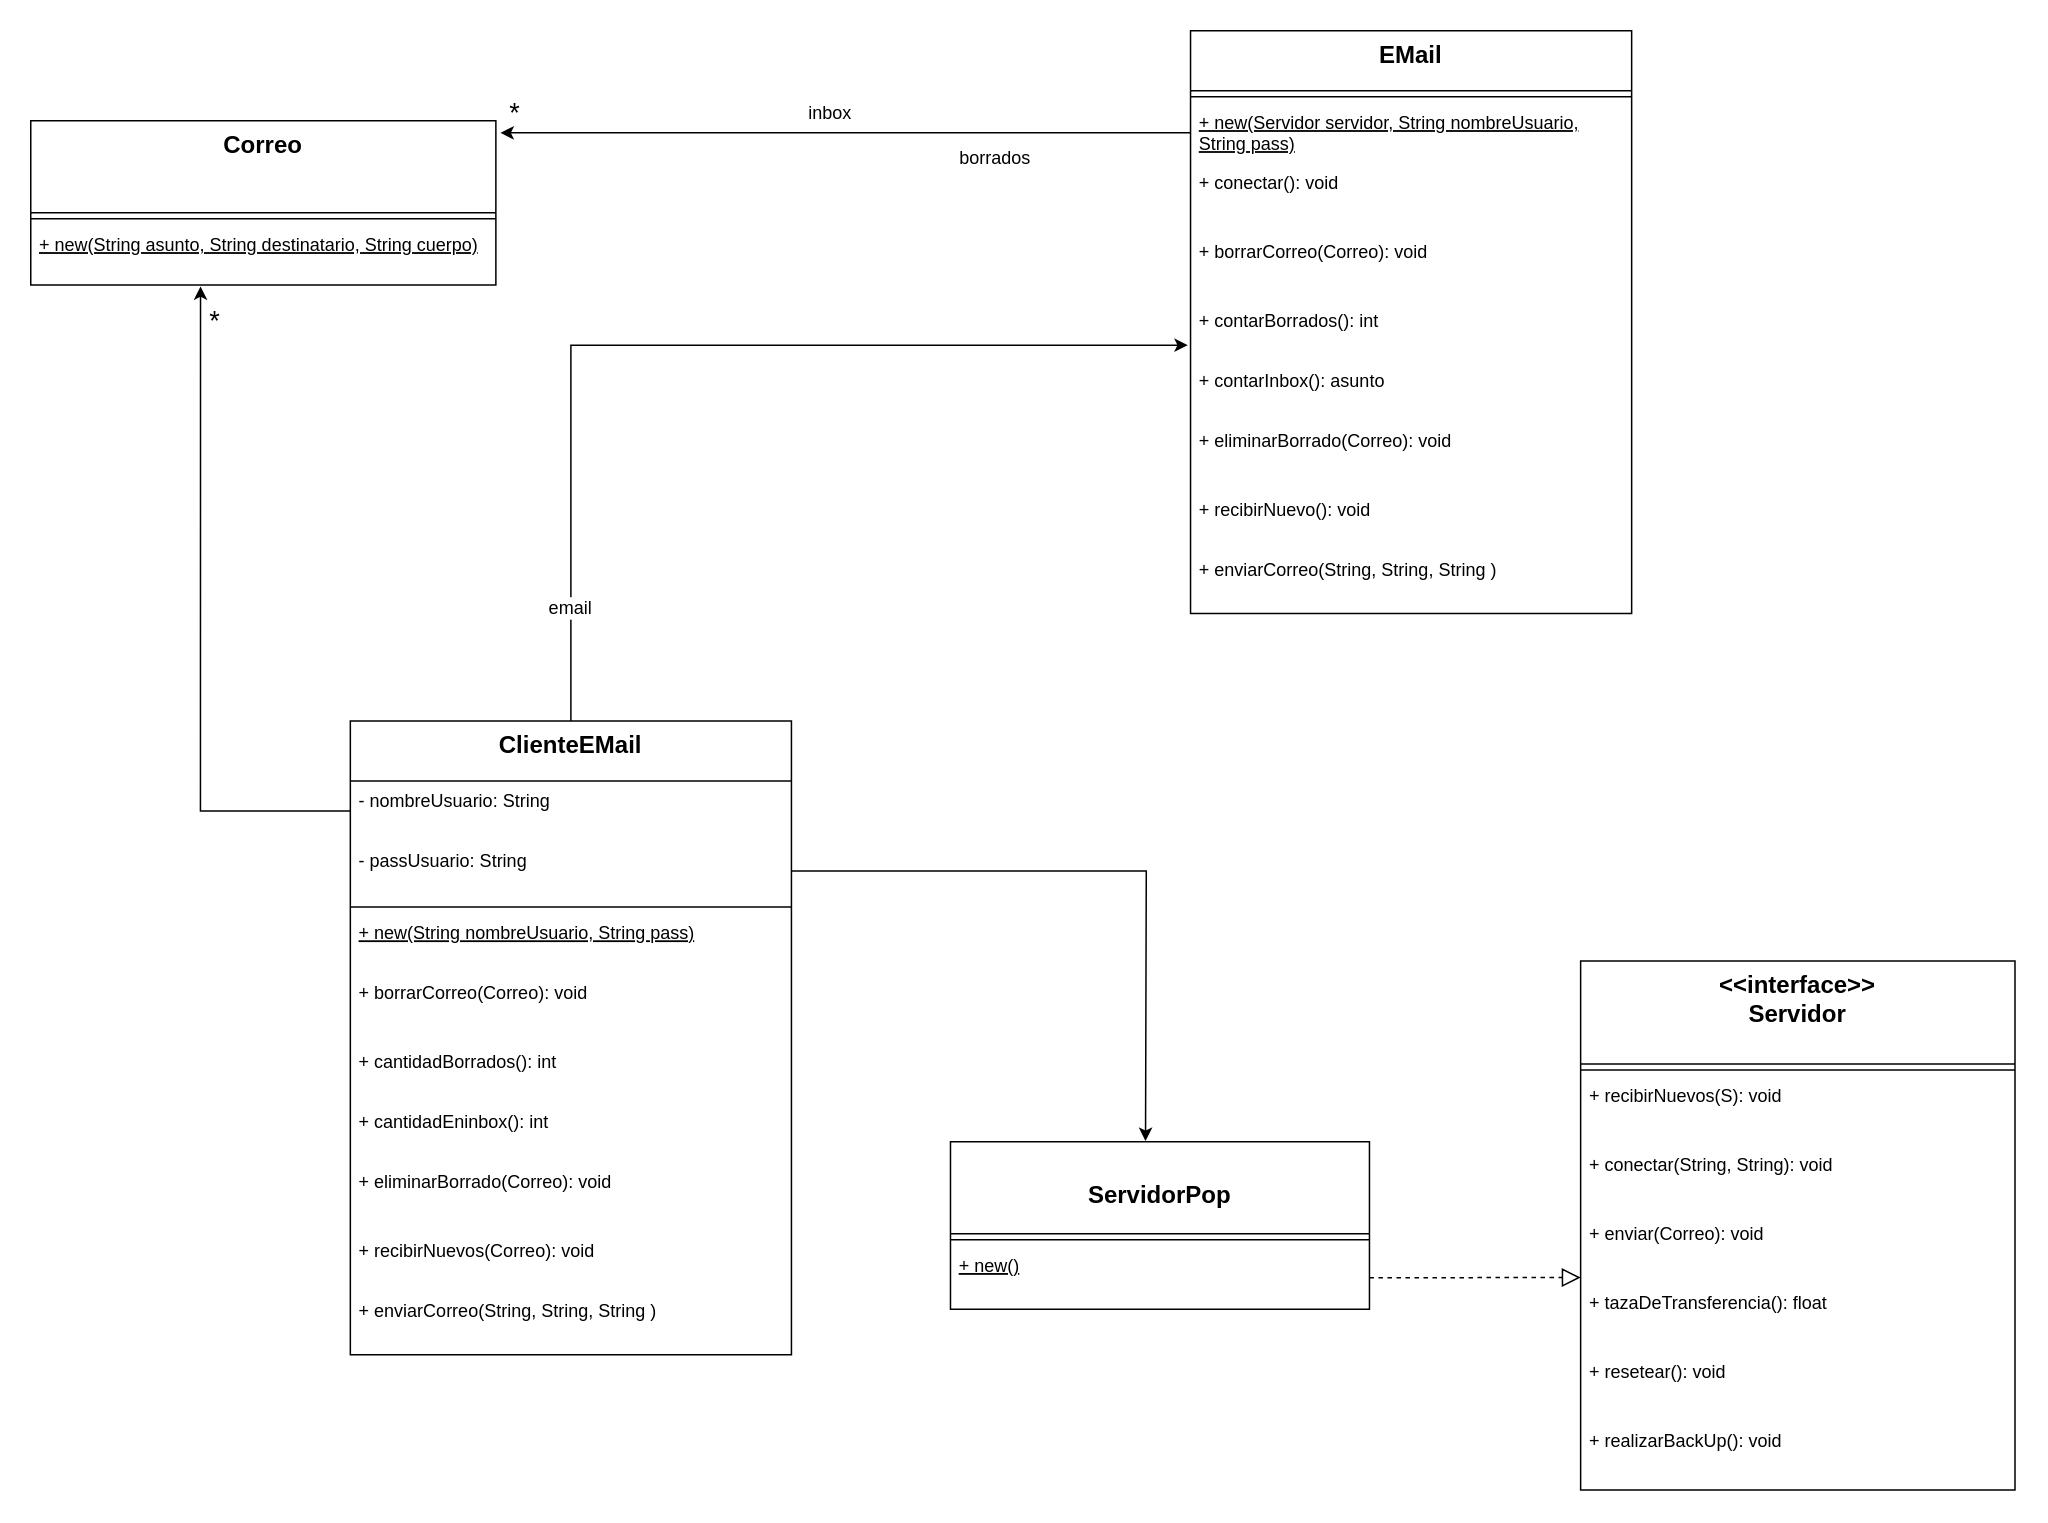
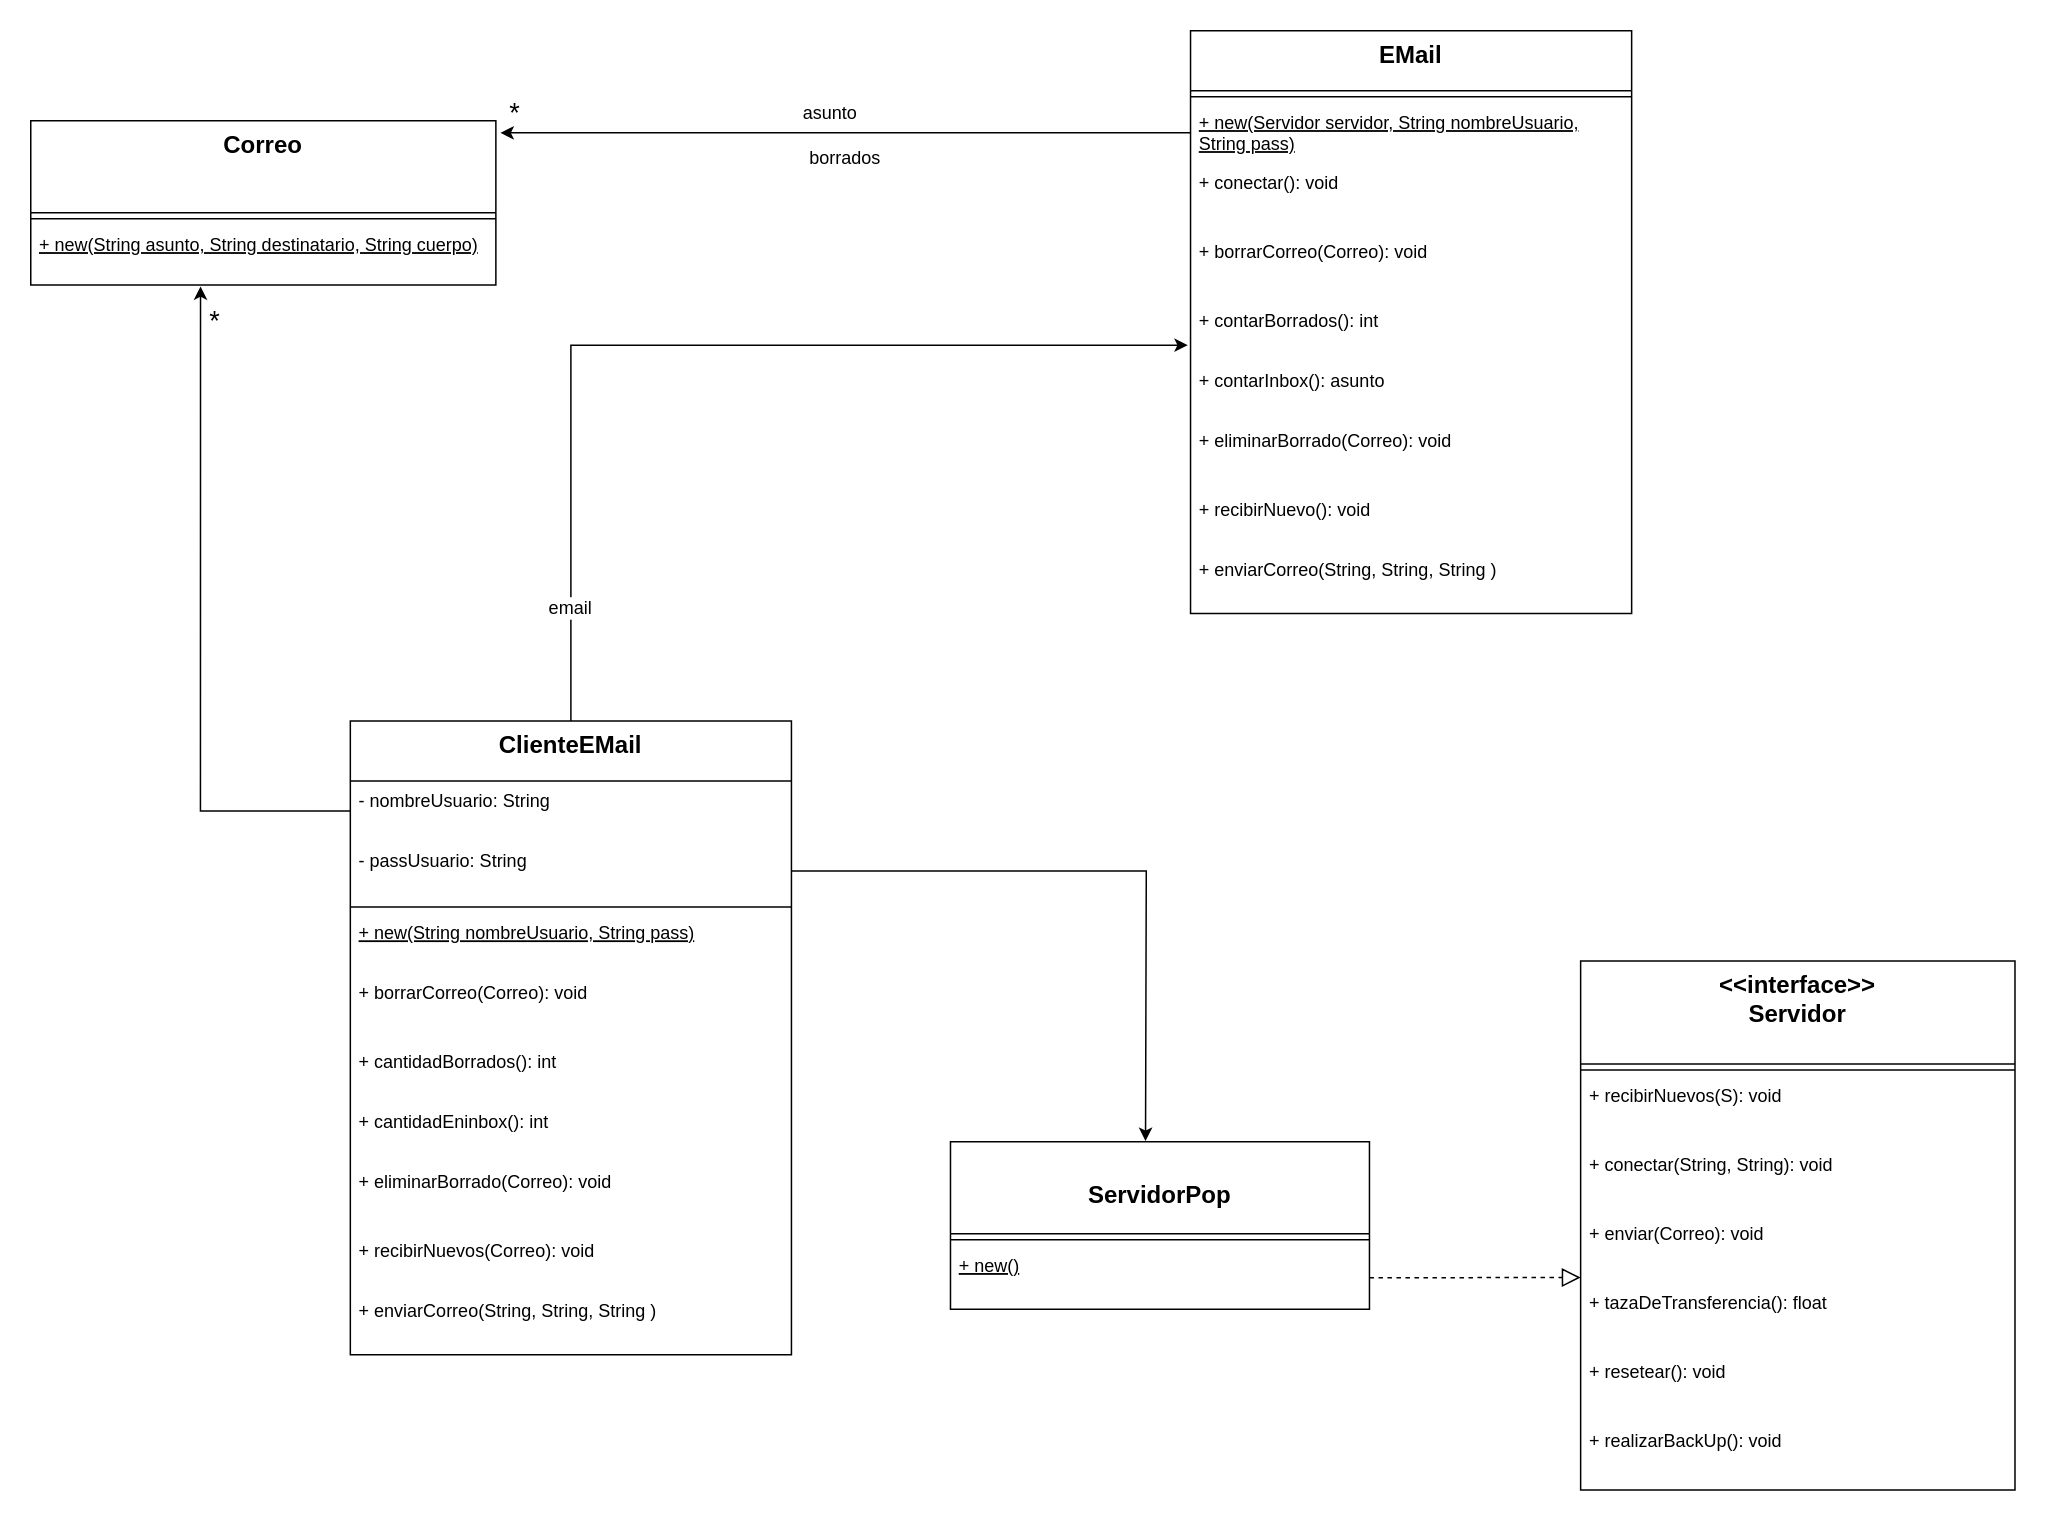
(830, 113) -> (830, 113)
(995, 158) -> (845, 158)
